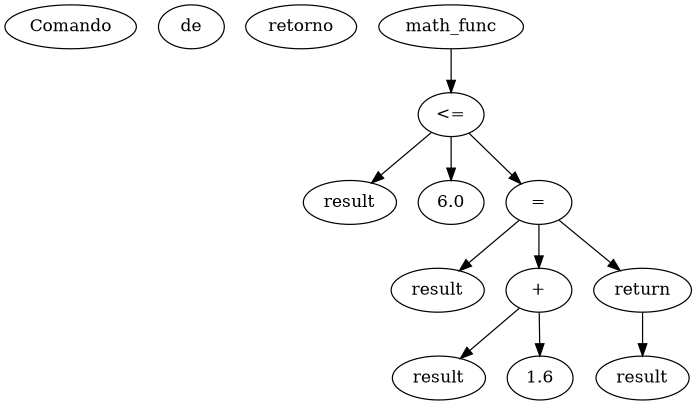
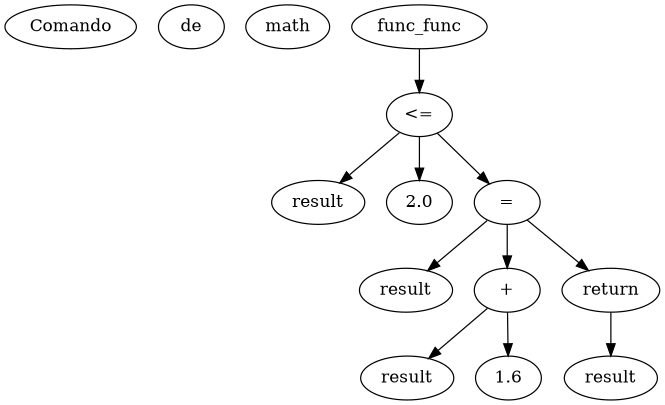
(301, 27) -> (288, 27)
(451, 27) -> (419, 27)
(451, 202) -> (419, 202)
